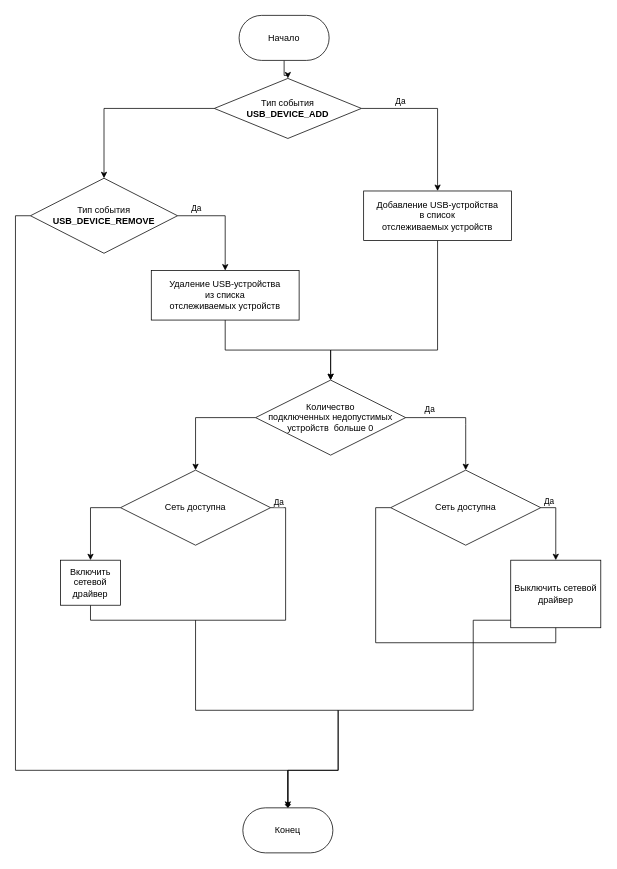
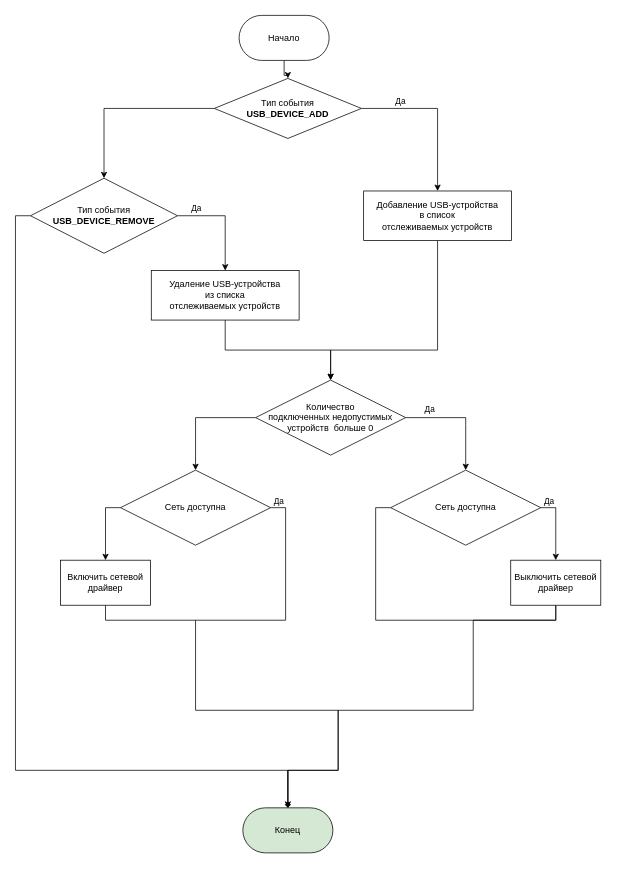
(90, 582) -> (105, 582)
(555, 594) -> (555, 582)
(288, 830) -> (288, 830)
